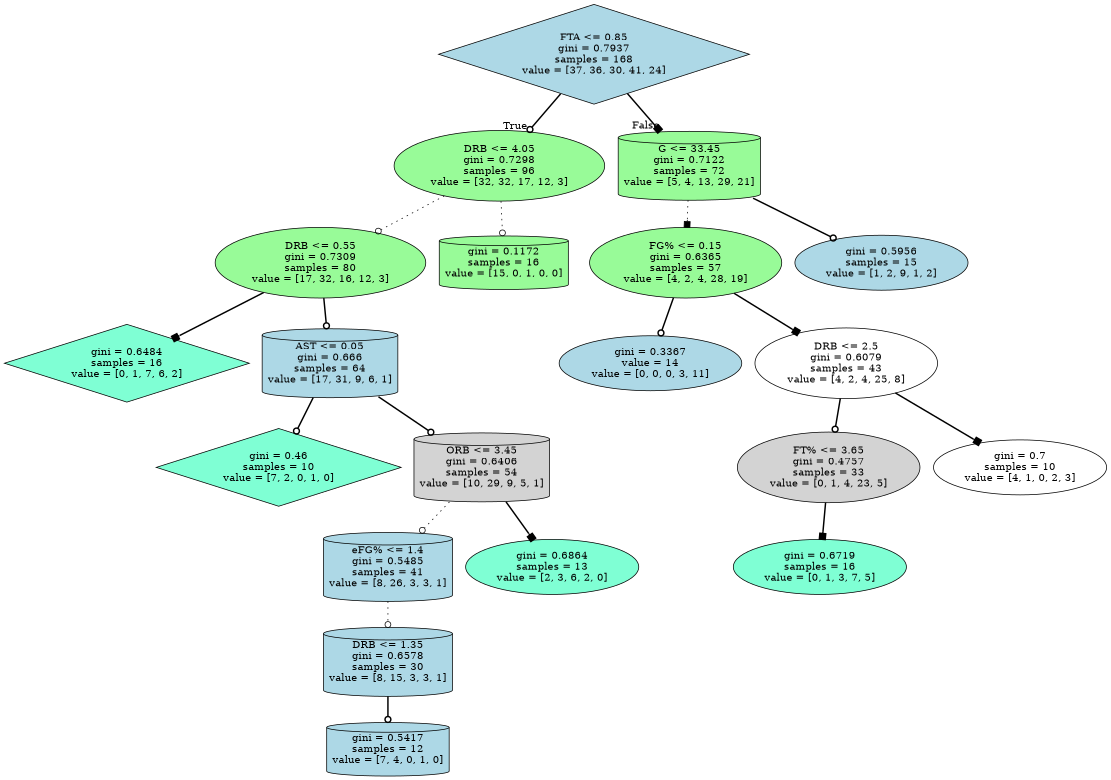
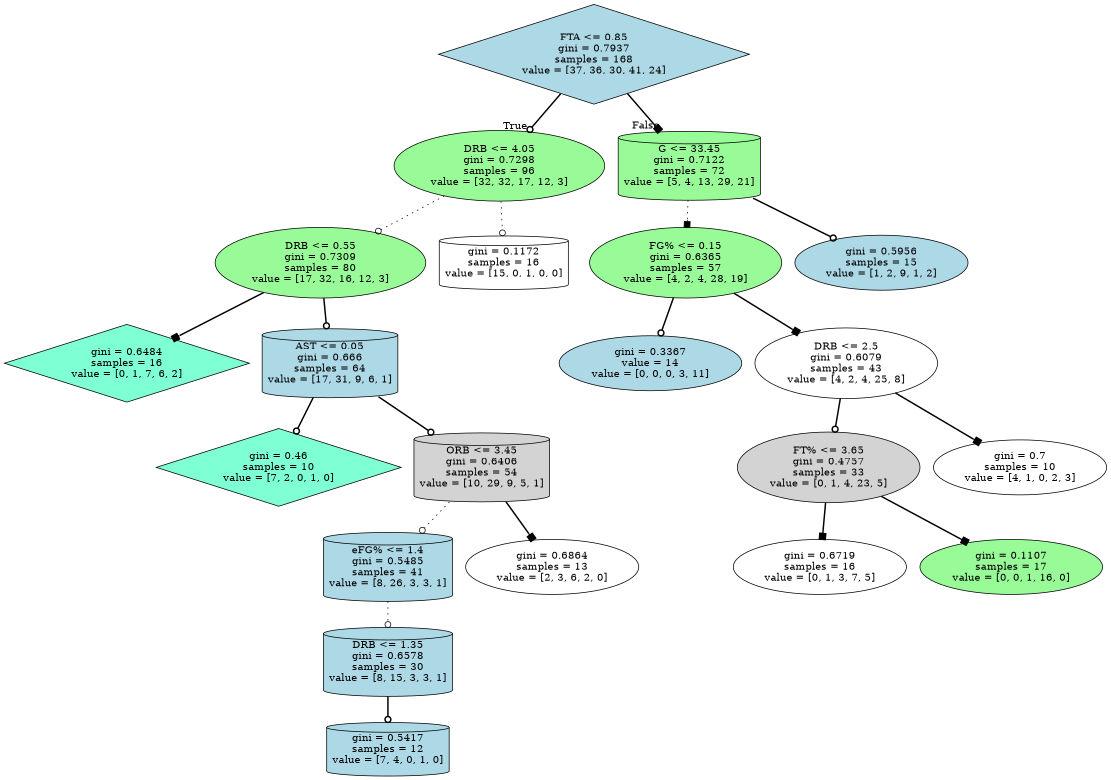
(504, 263) -> (504, 263)
(552, 567) -> (552, 567)
(820, 567) -> (820, 567)
none -> (1011, 567)
